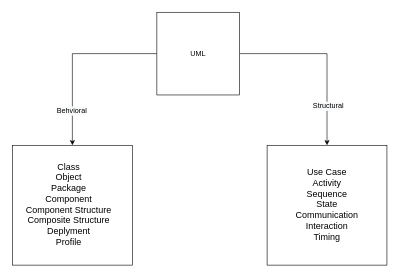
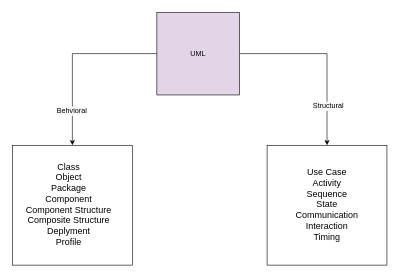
(198, 54) -> (198, 54)
